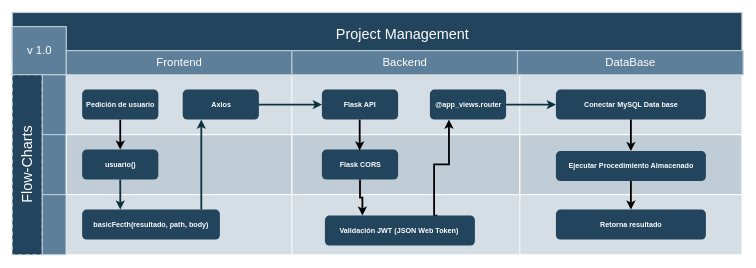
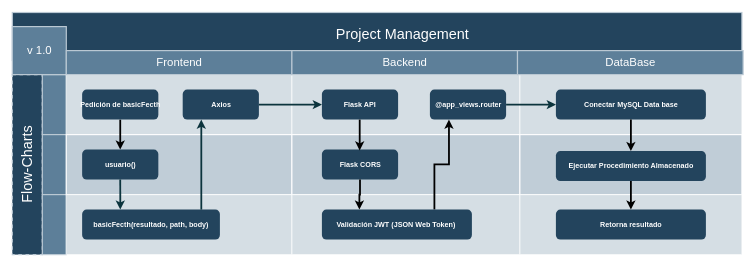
(121, 105) -> (121, 105)
(400, 230) -> (397, 224)
